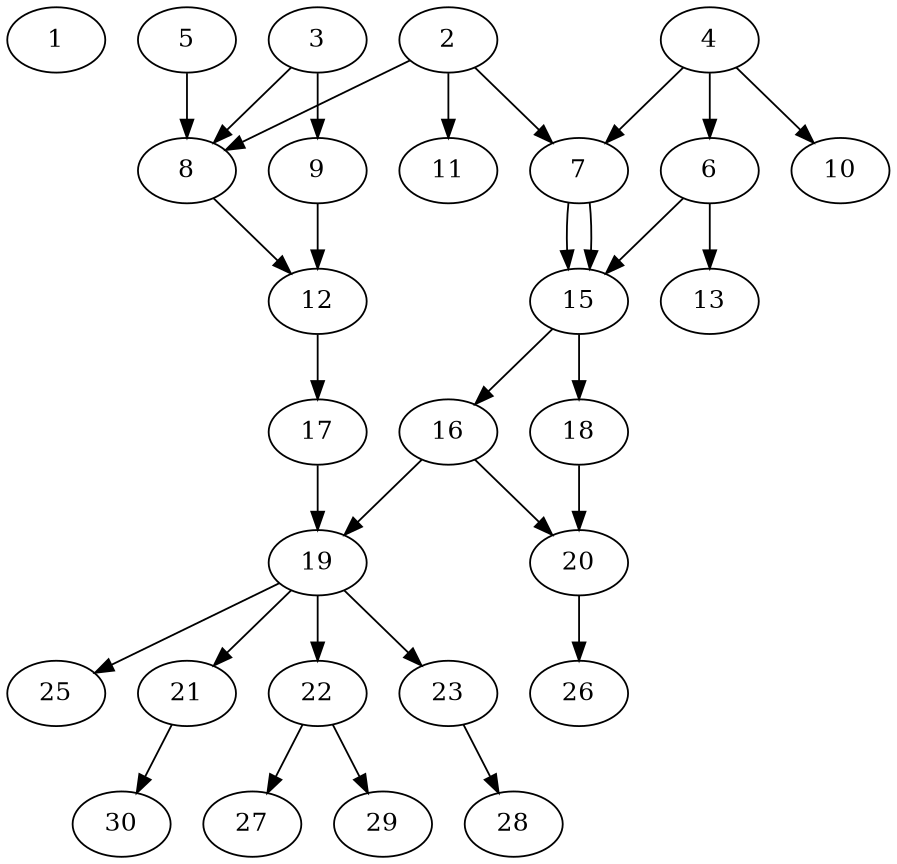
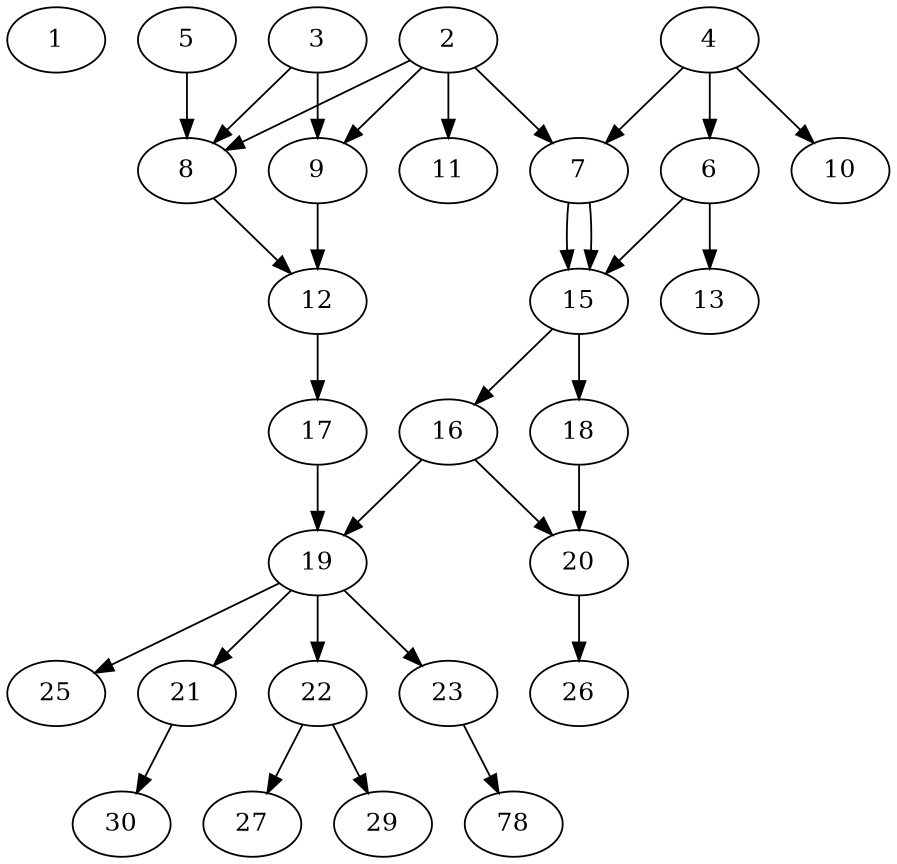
none -> (390, 99)
(514, 824) -> (514, 824)
